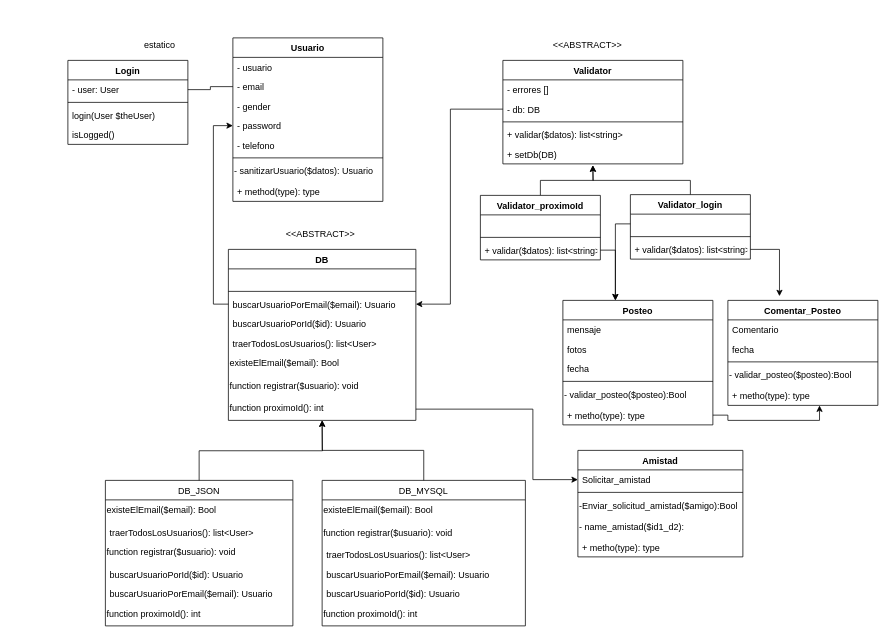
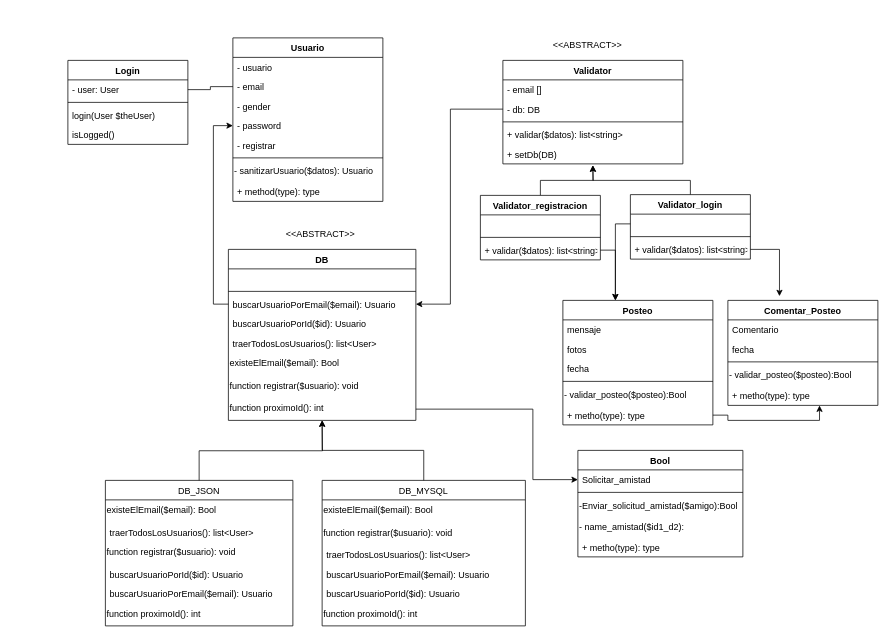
(165, 45) -> none
(535, 90) -> (528, 90)
(260, 146) -> (262, 146)
(540, 206) -> (540, 206)
(660, 461) -> (660, 461)
